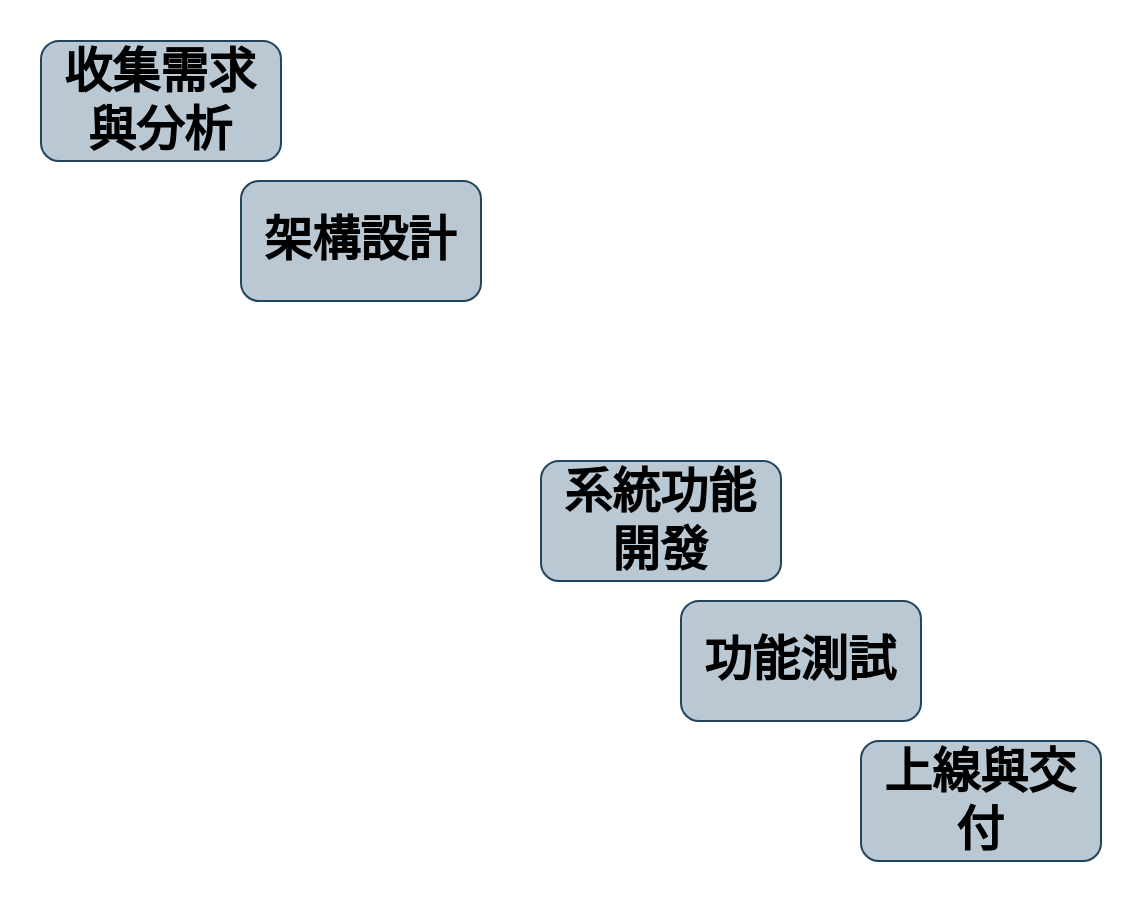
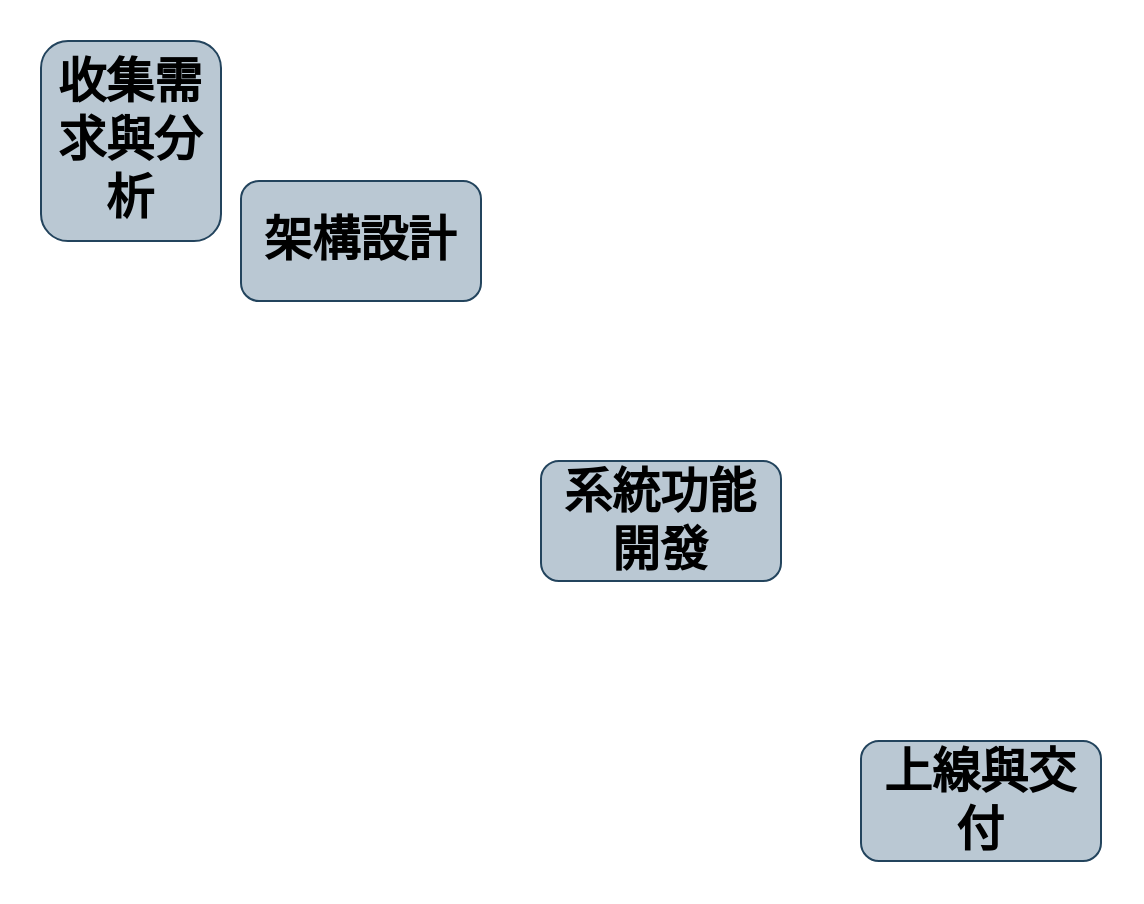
(161, 101) -> (131, 141)
(801, 661) -> none
